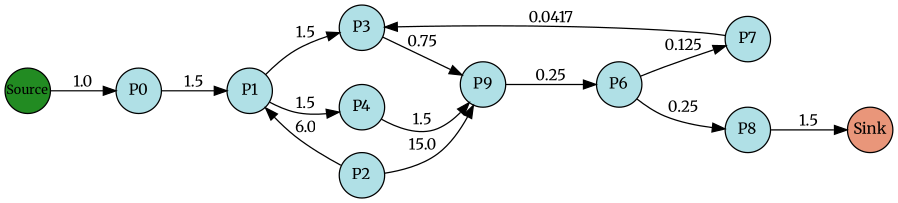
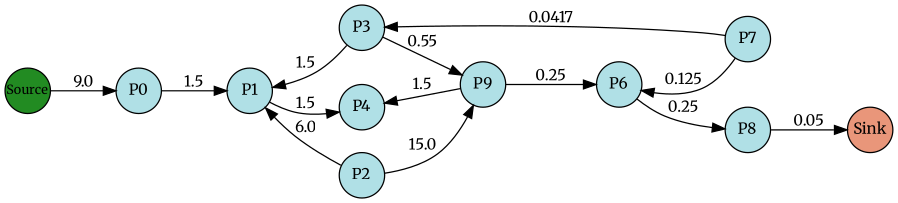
(422, 42) -> (422, 42)
(294, 51) -> (319, 70)
(677, 62) -> (700, 89)
(83, 83) -> (83, 83)
(809, 122) -> (809, 122)
(423, 132) -> (429, 95)
